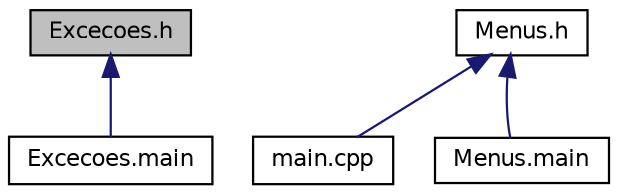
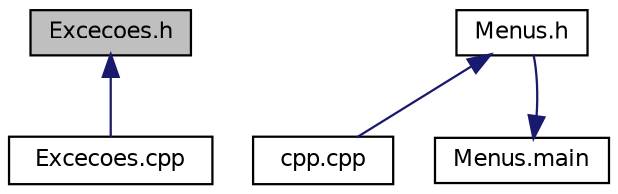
(507, 108) -> (537, 85)
(111, 160) -> (111, 160)
(323, 160) -> (323, 160)
